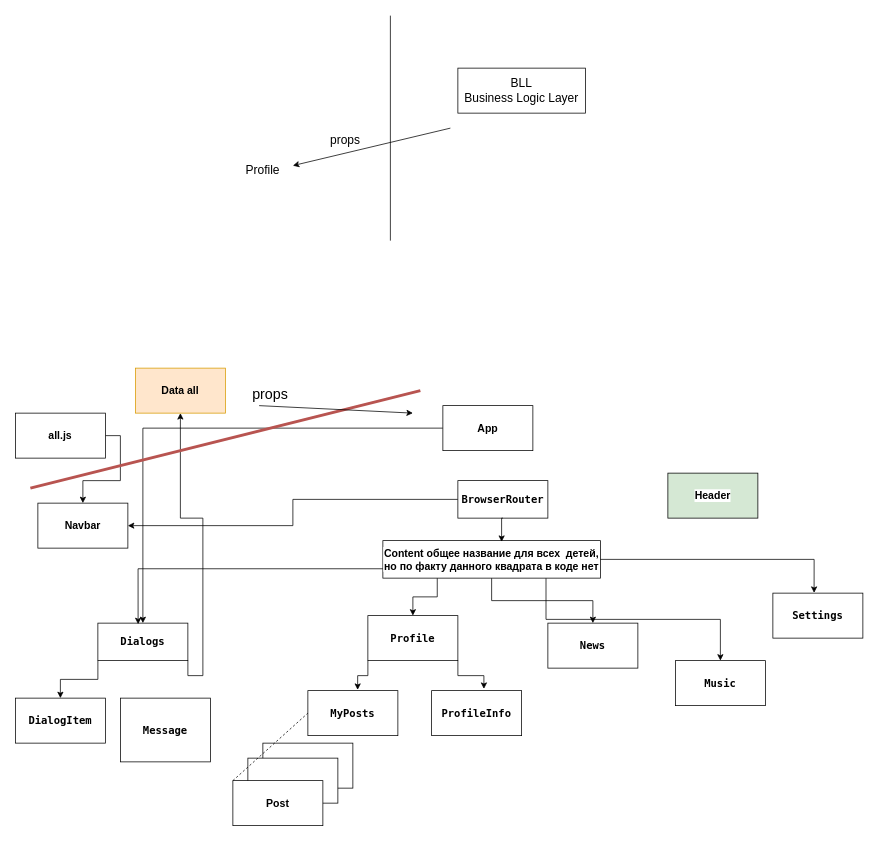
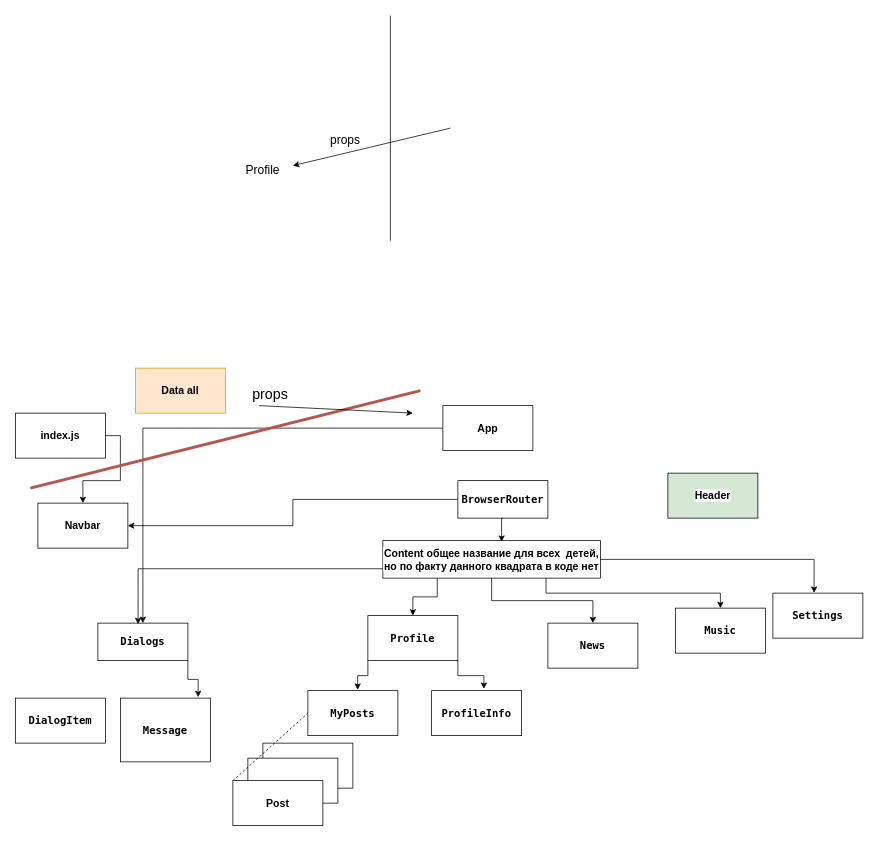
(522, 90) -> none
(60, 435) -> (60, 435)
(180, 469) -> (191, 679)
(75, 679) -> none
(720, 683) -> (720, 630)
